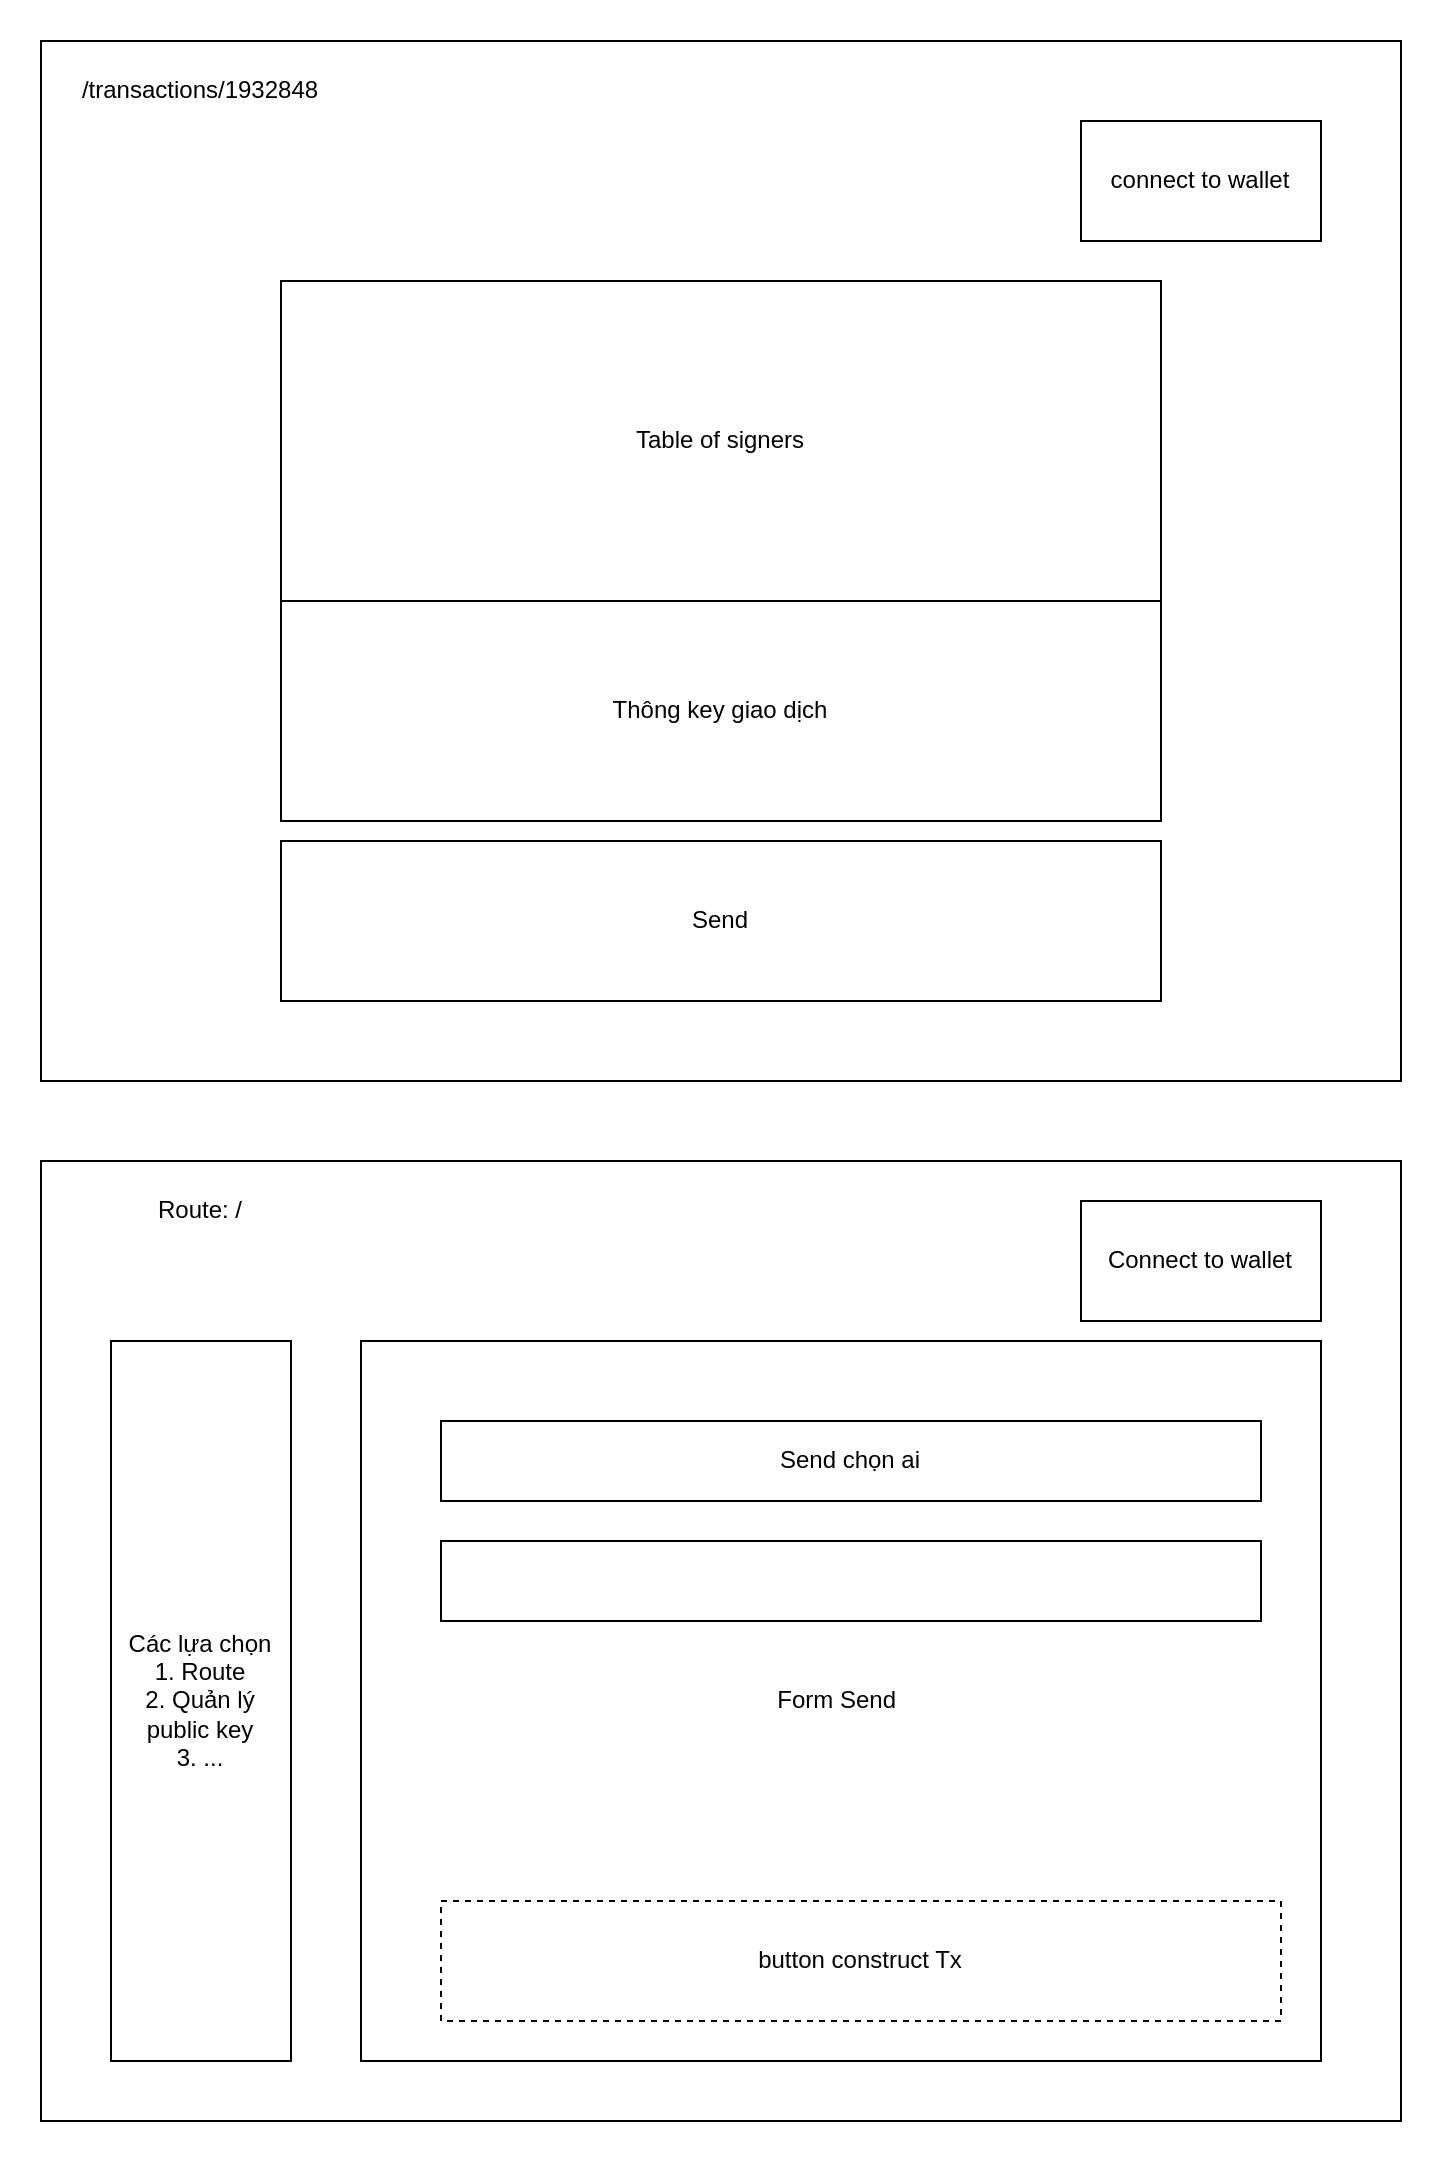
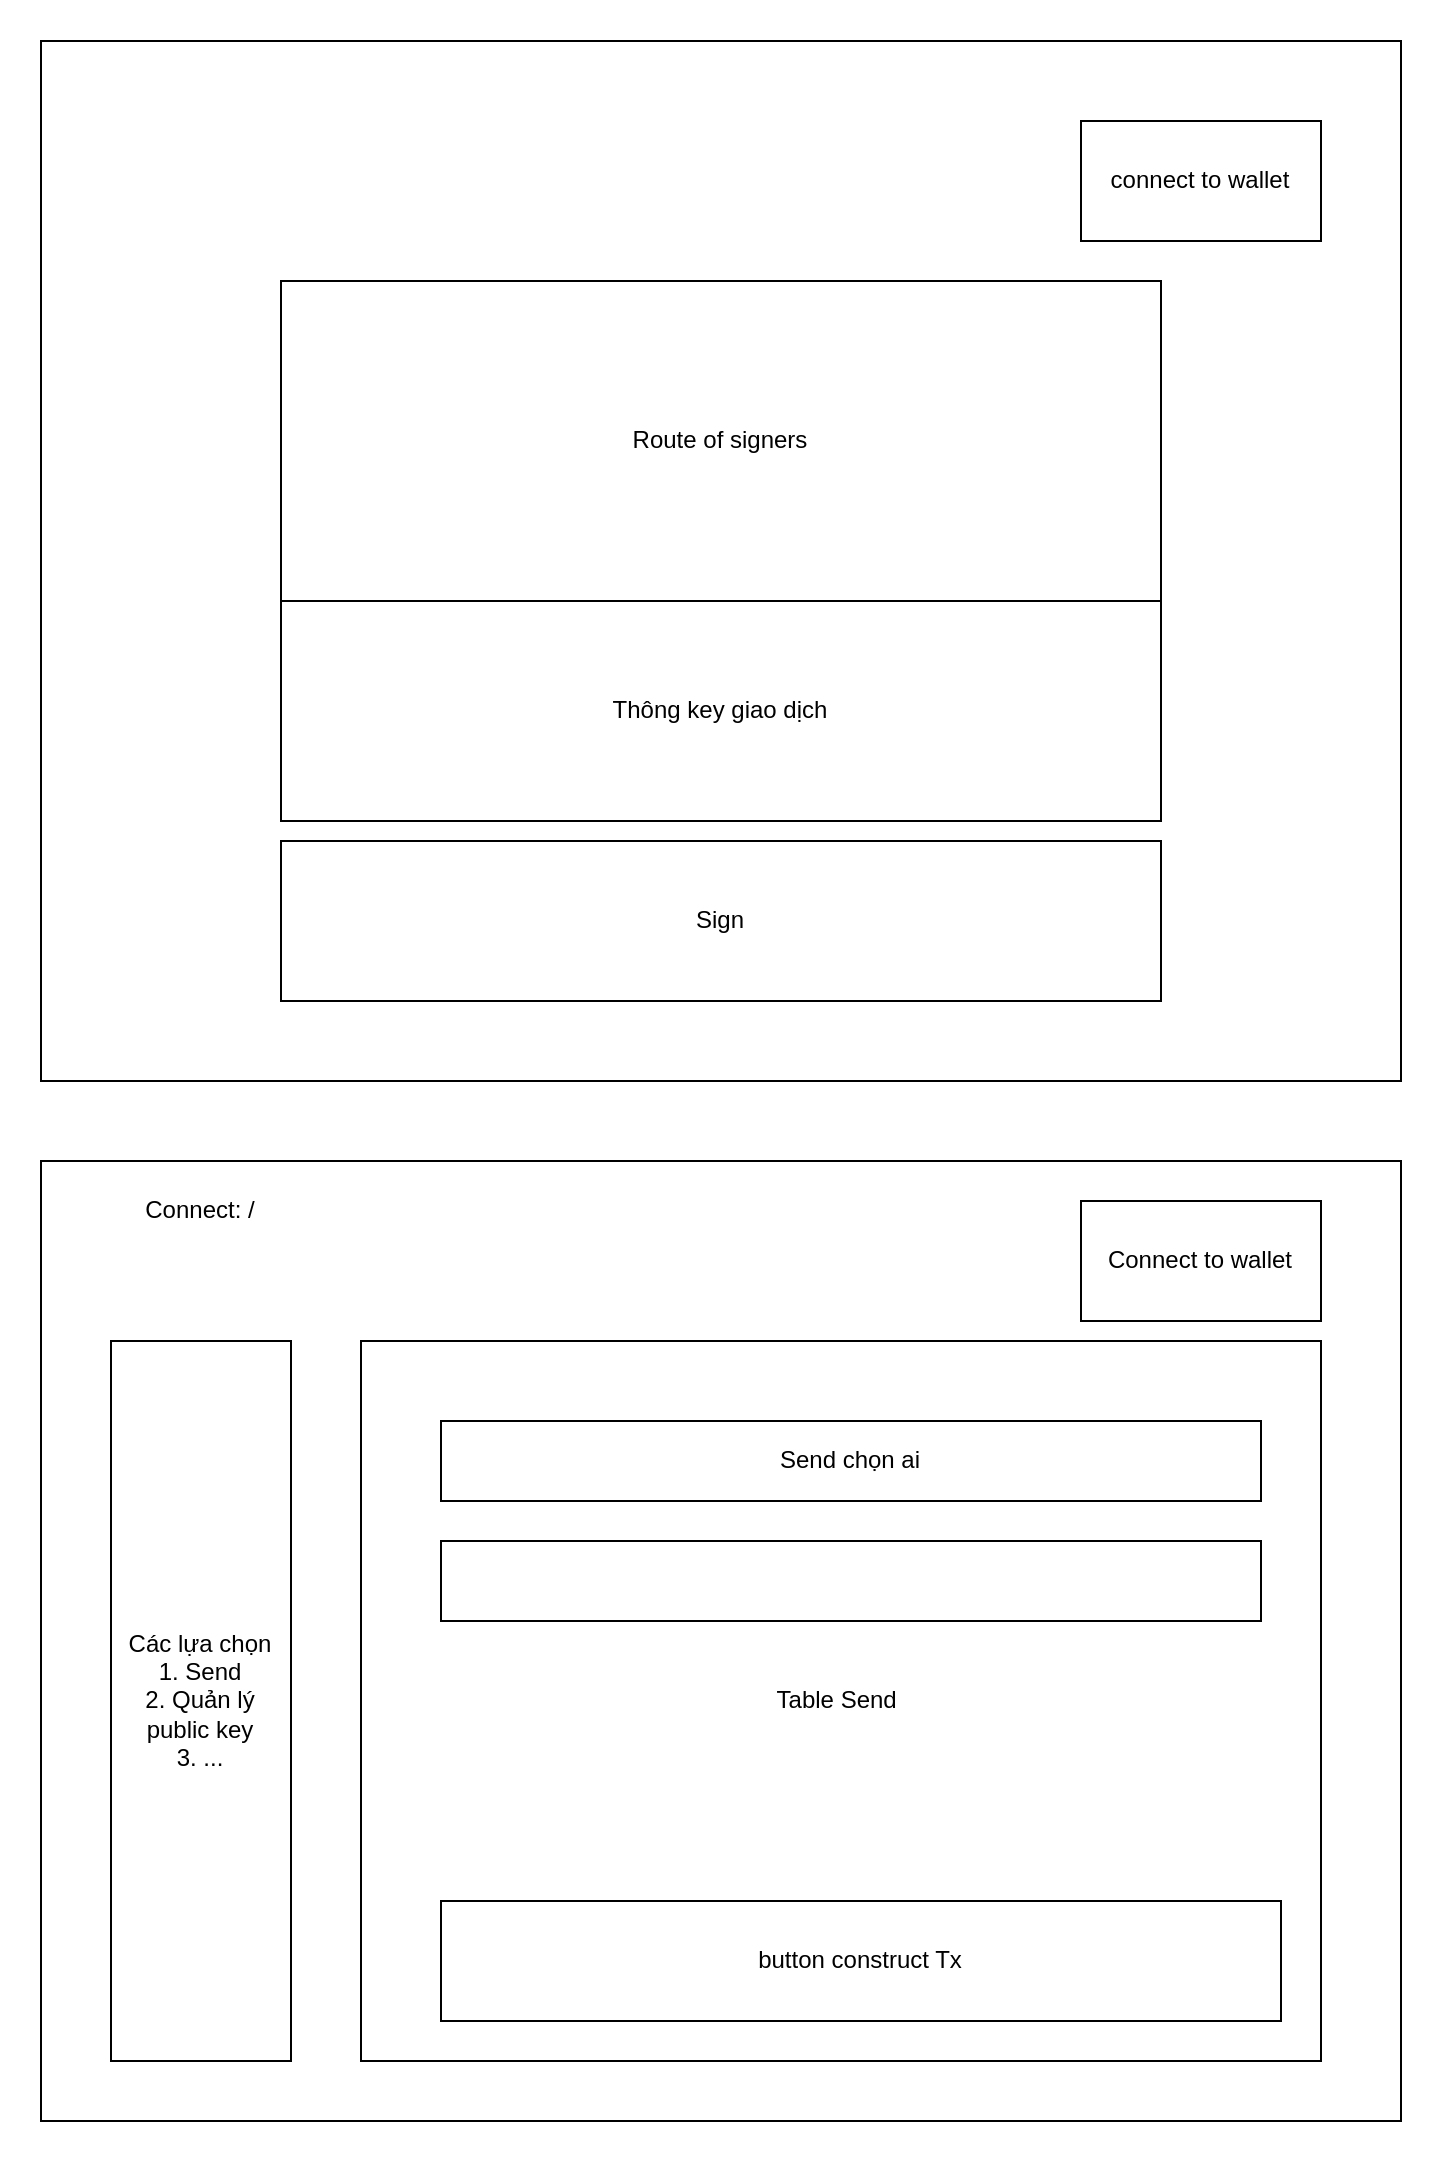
(201, 91) -> none
(721, 441) -> (721, 441)
(721, 921) -> (721, 921)
(201, 1211) -> (201, 1211)
(201, 1701) -> (201, 1701)
(841, 1701) -> (841, 1701)
(861, 1961) -> (861, 1961)
